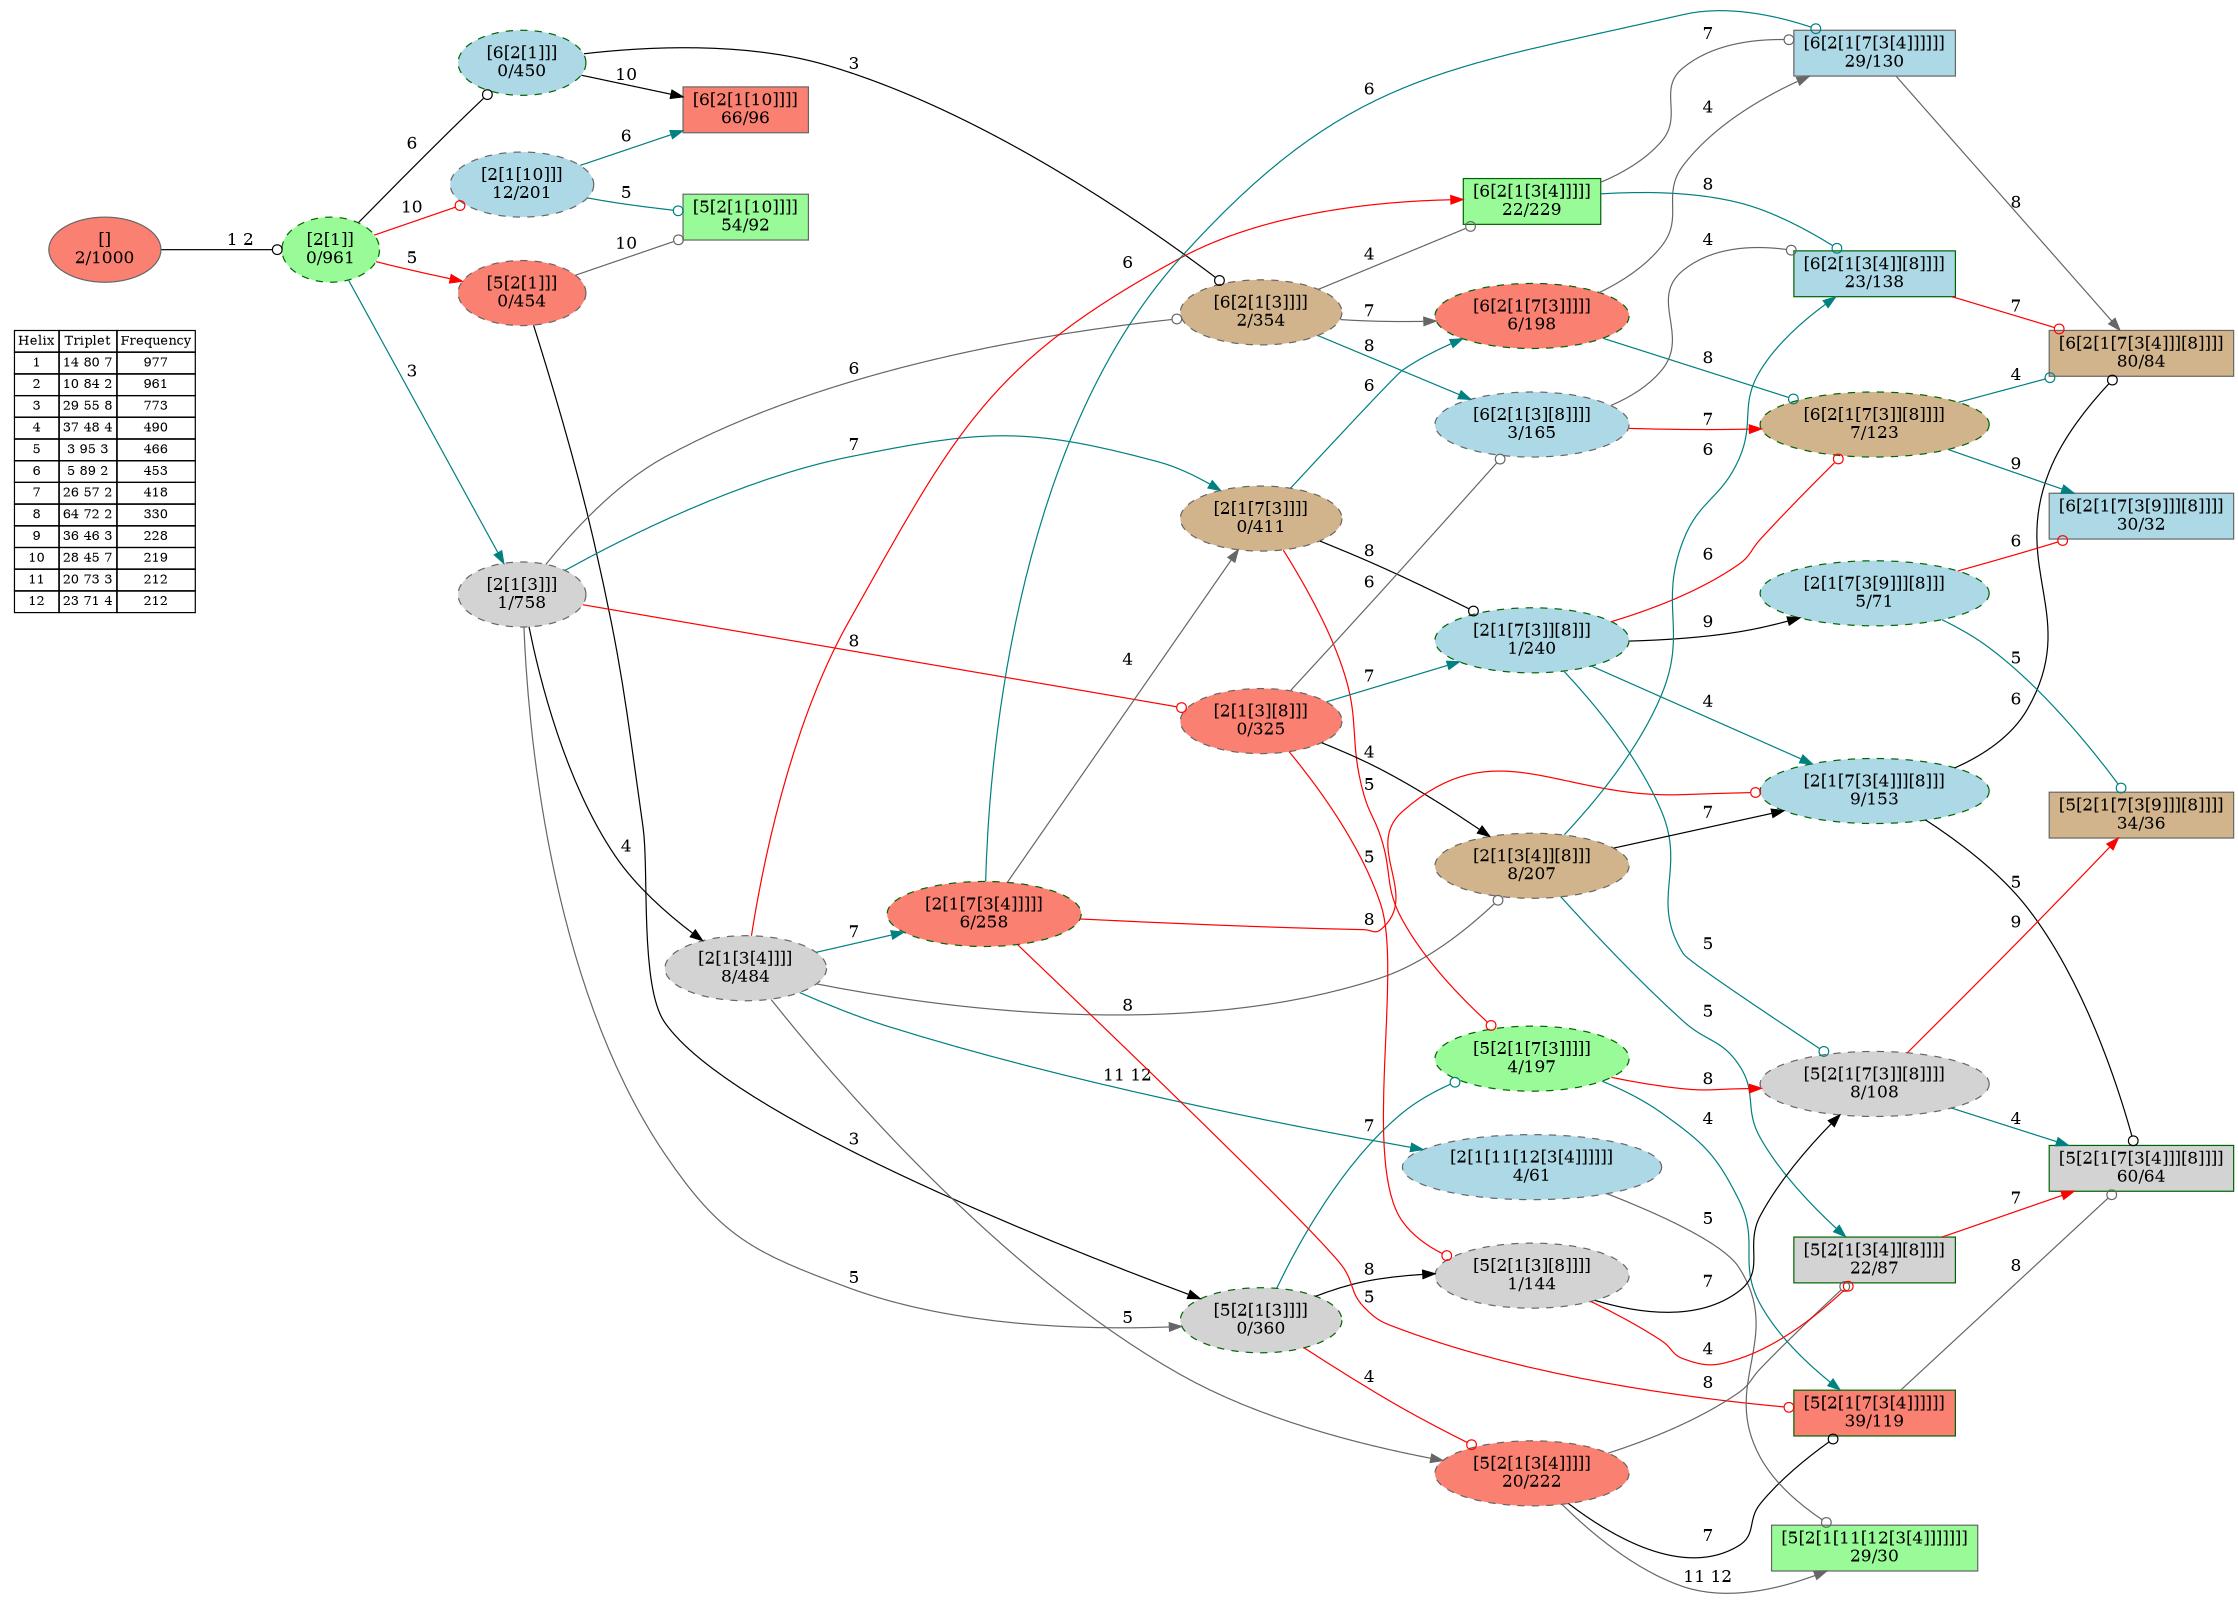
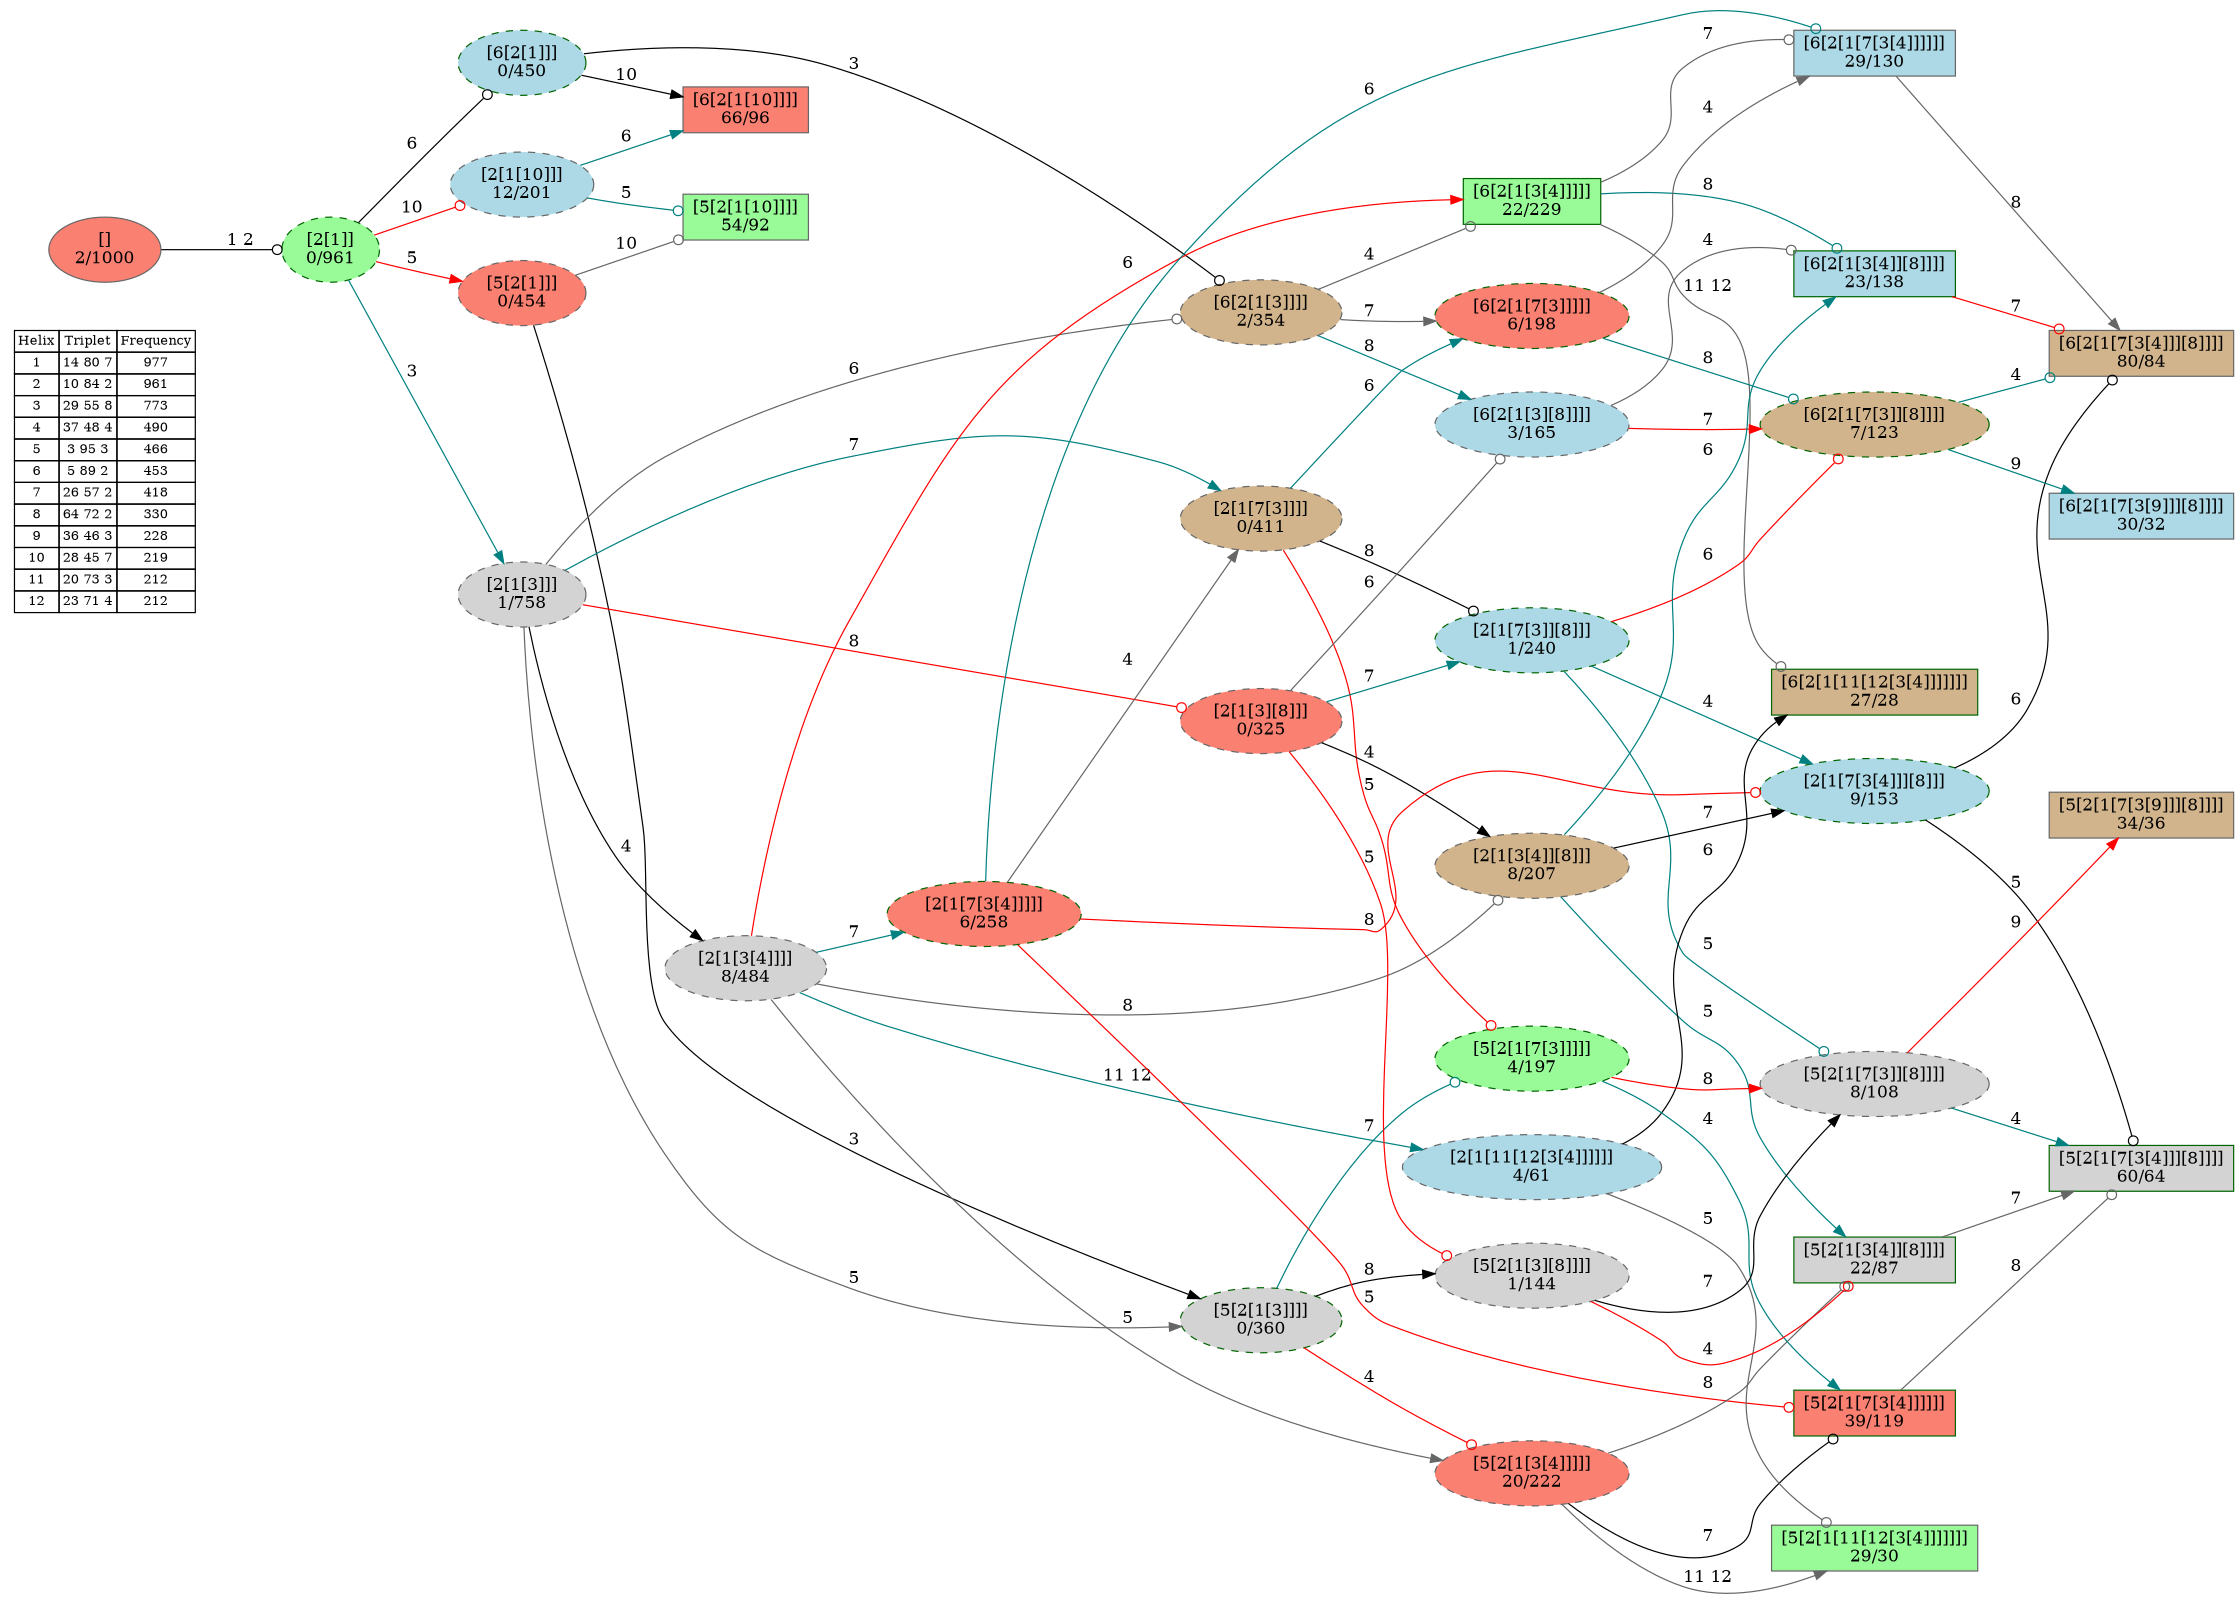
(1875, 593) -> none
none -> (1875, 692)
(2002, 1216) -> (2002, 1216)
